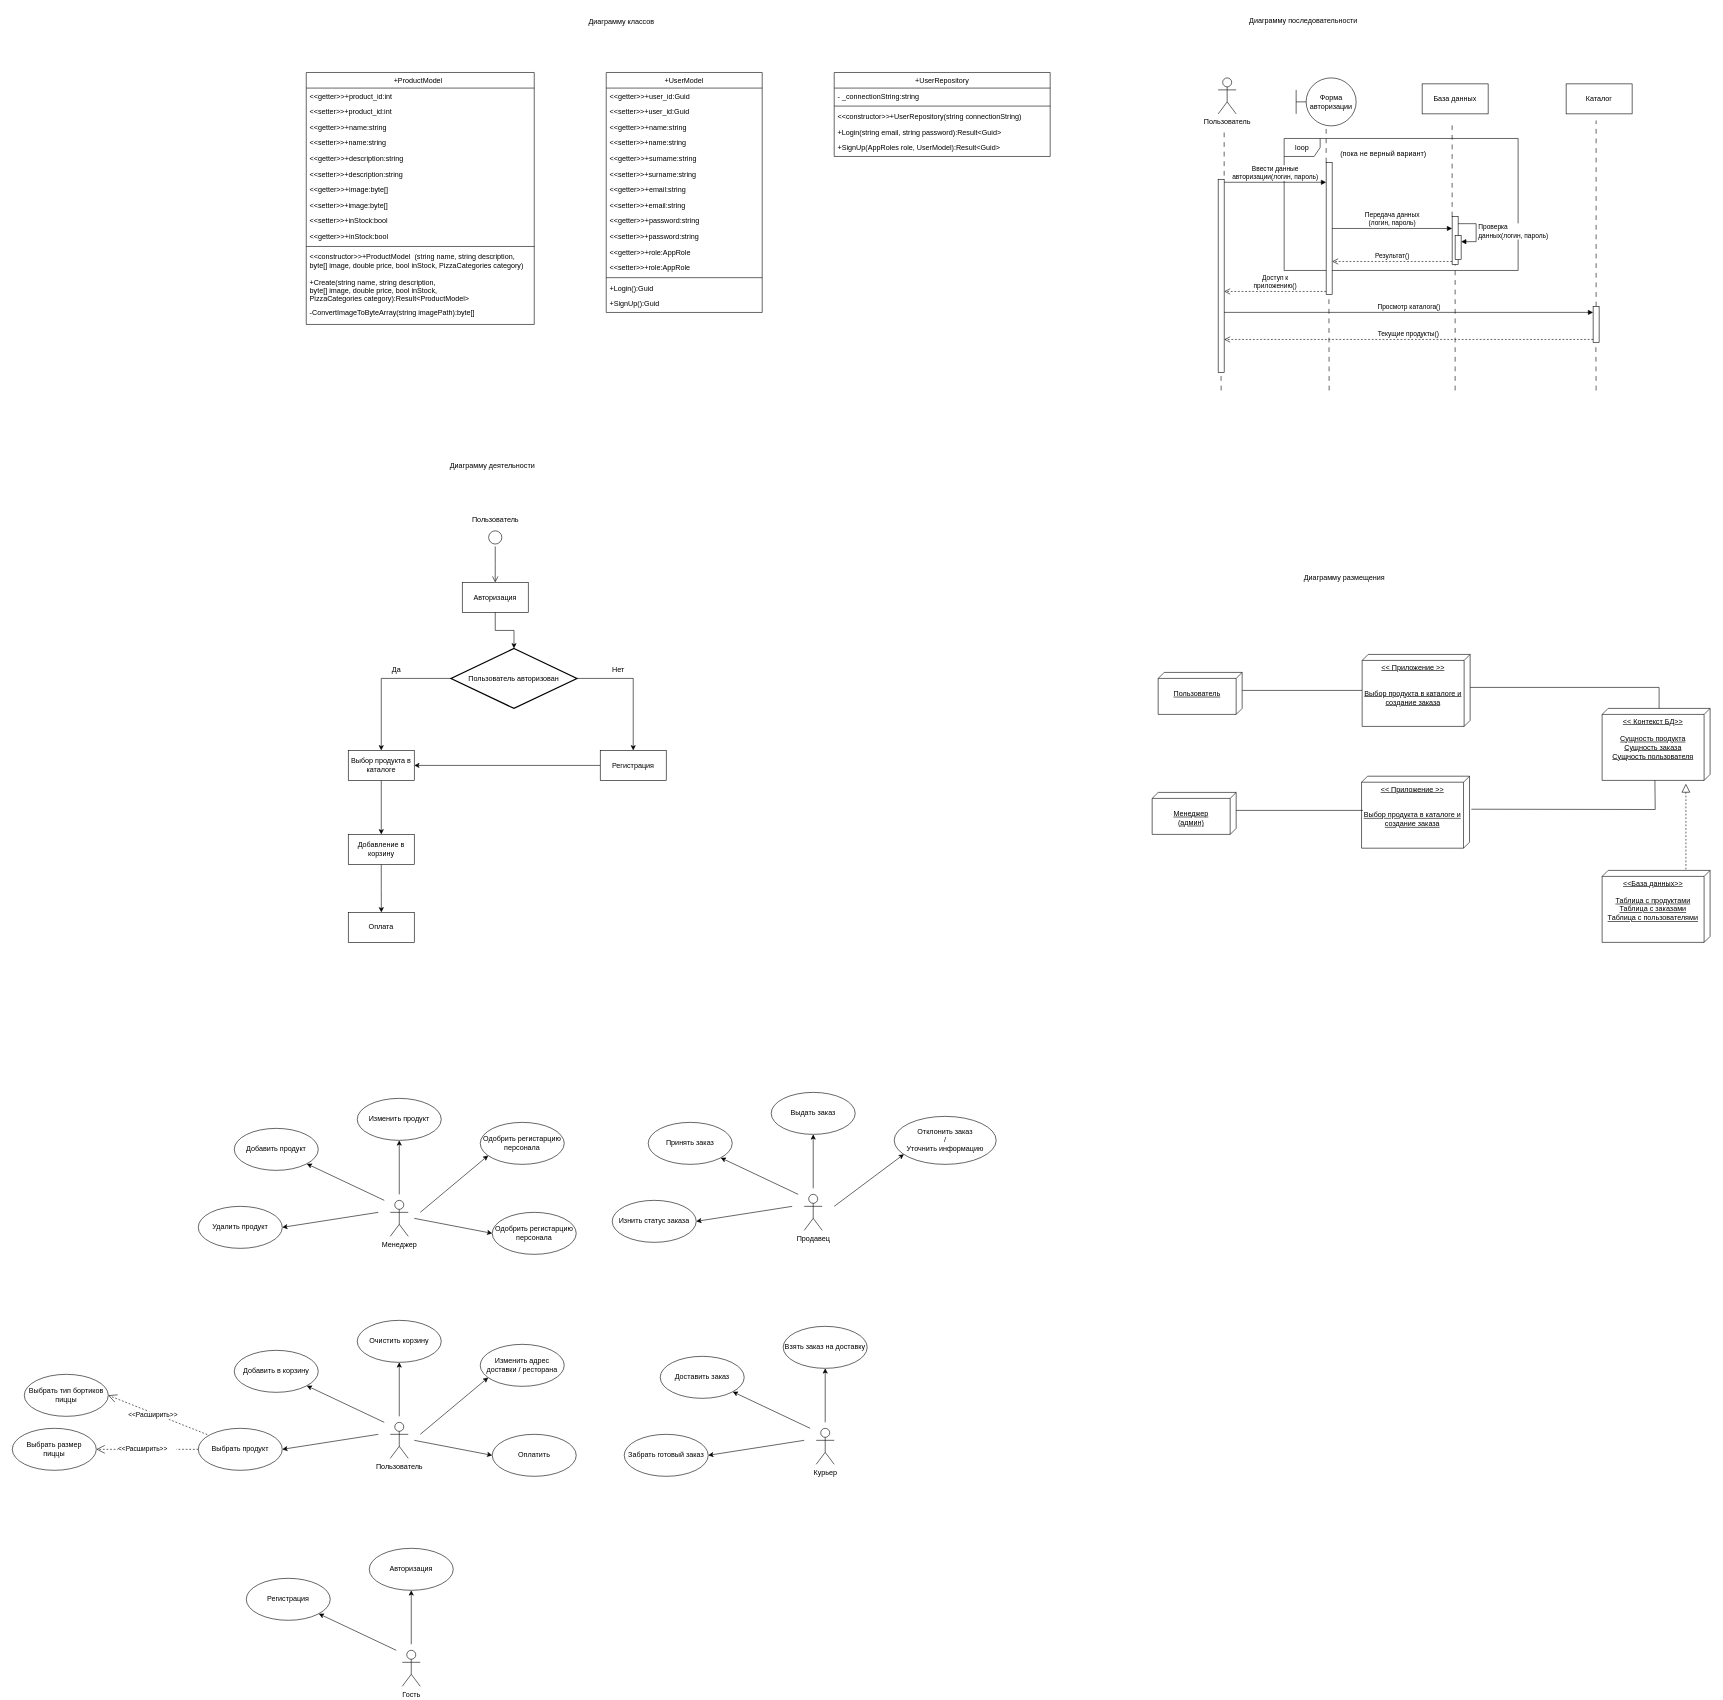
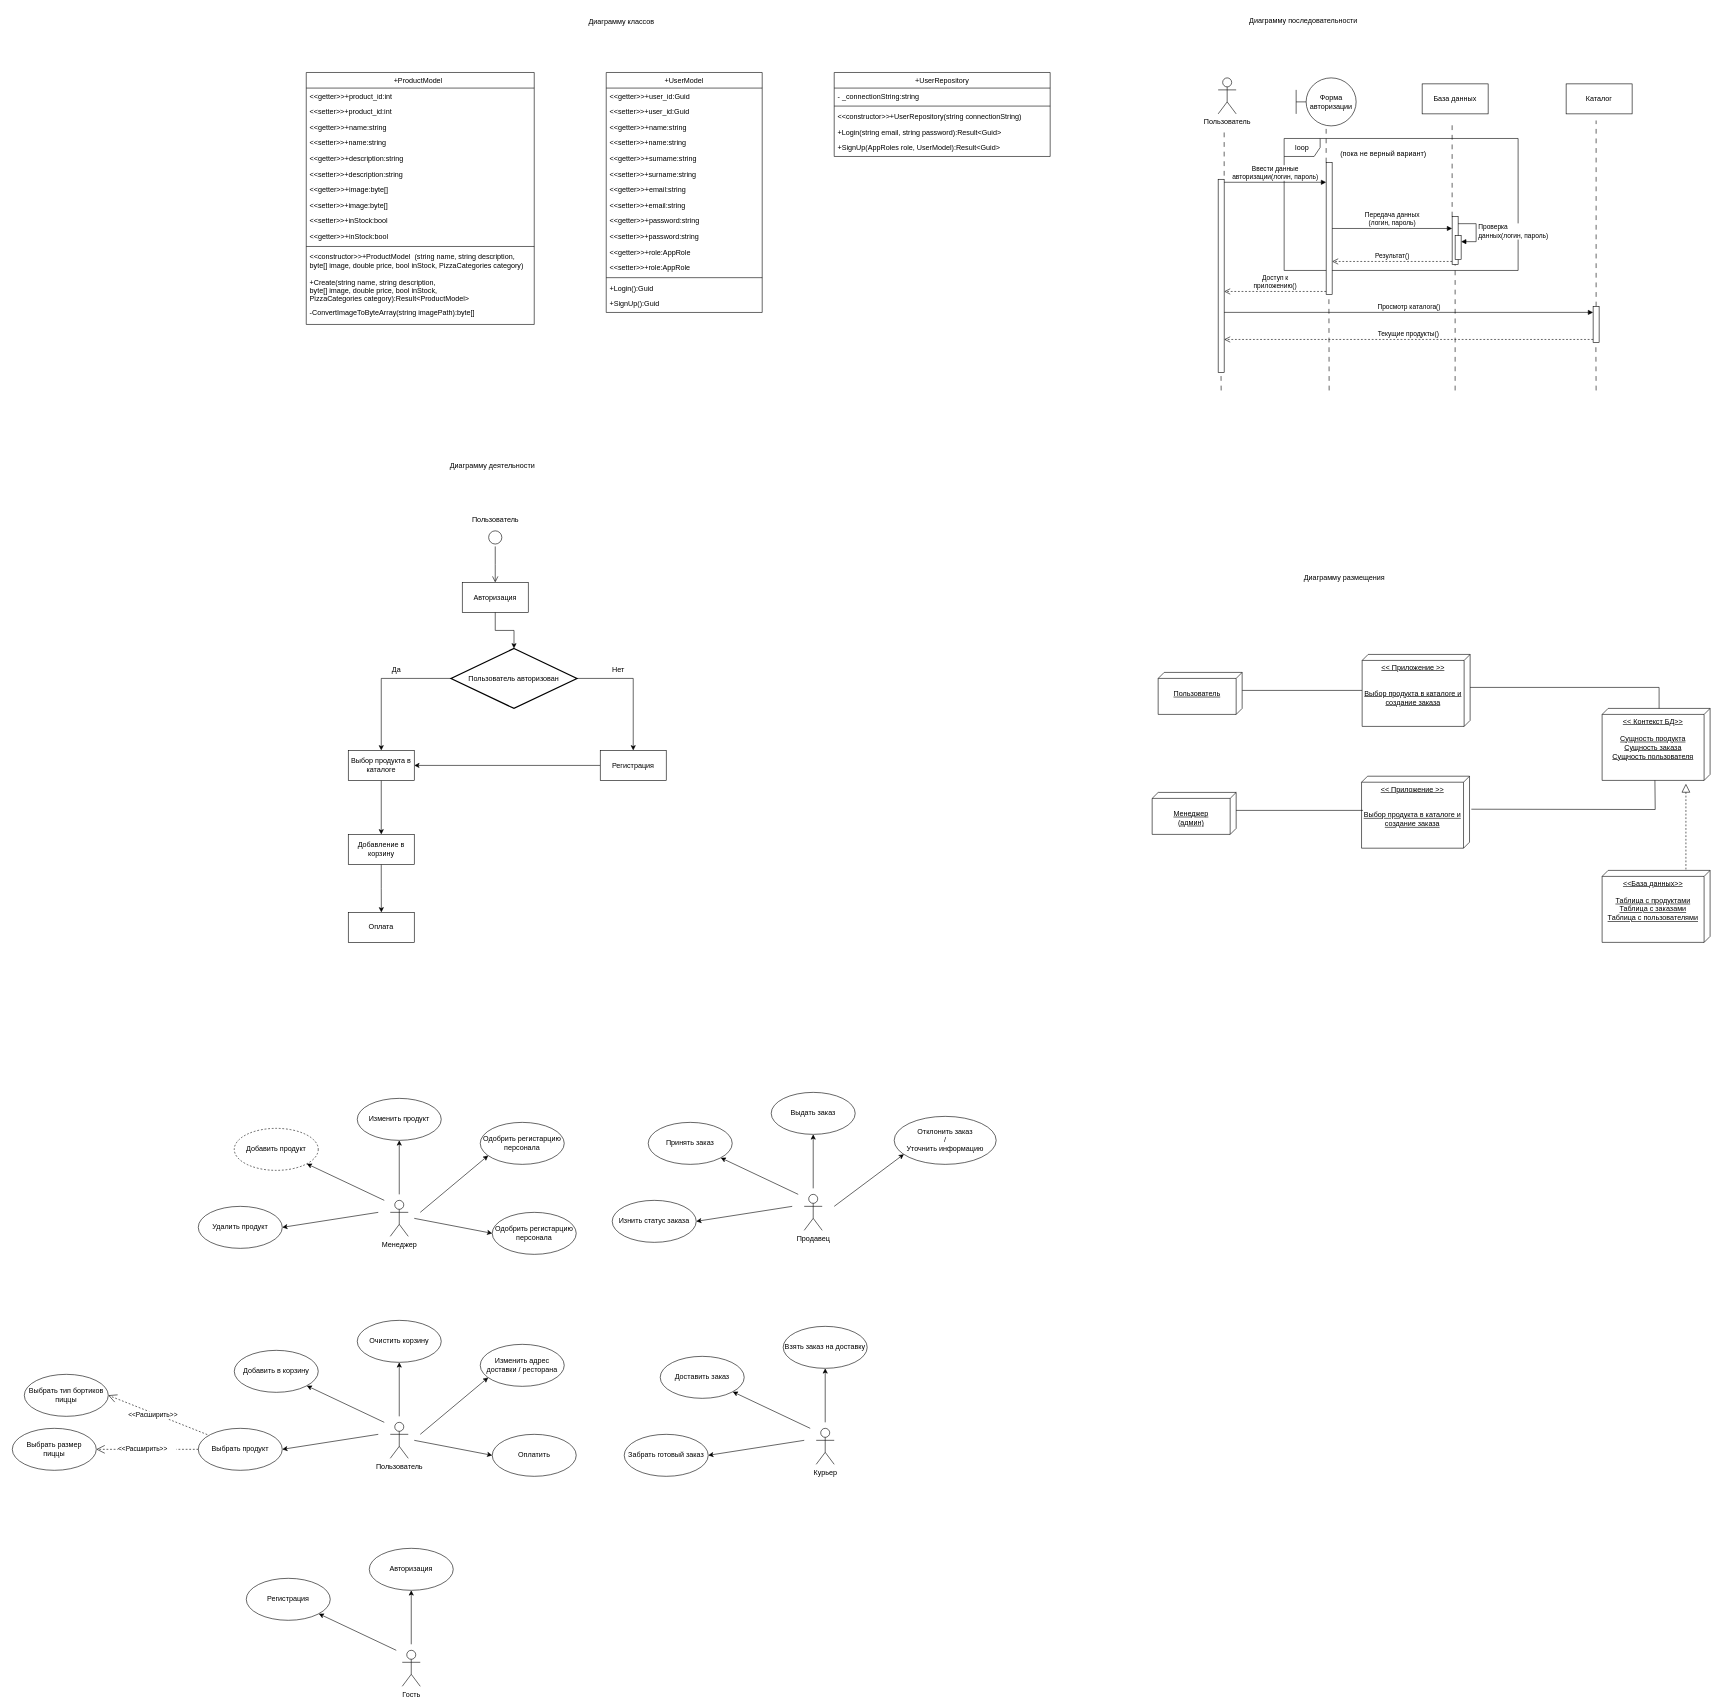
(276, 1149) -> (276, 1149)
